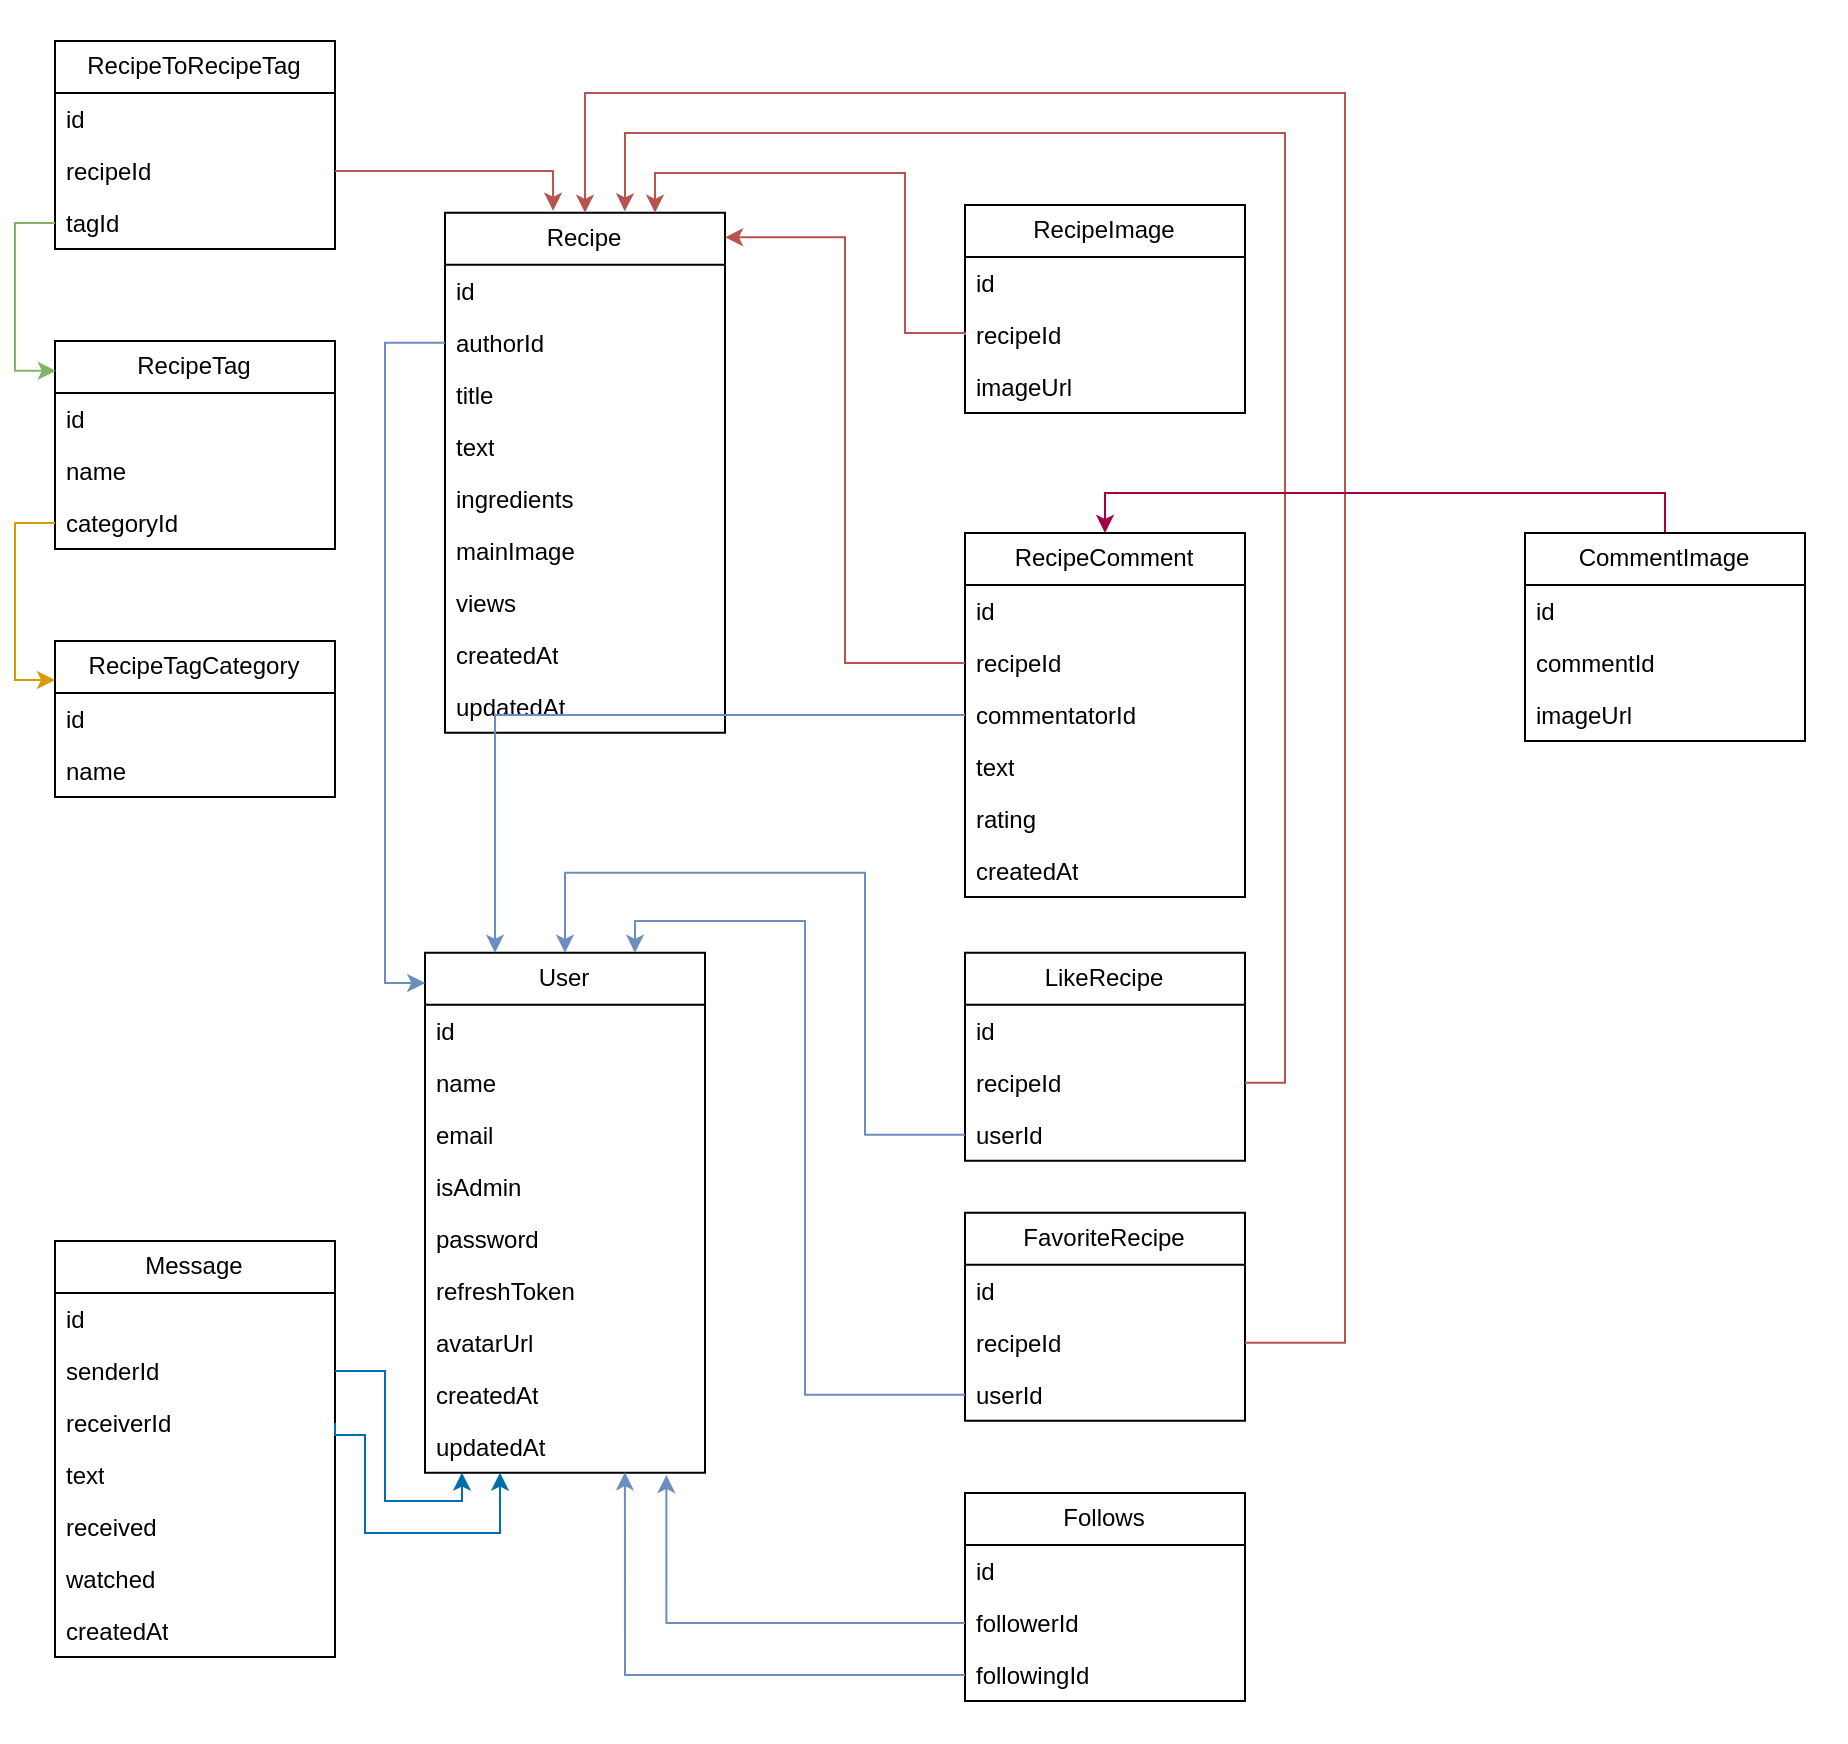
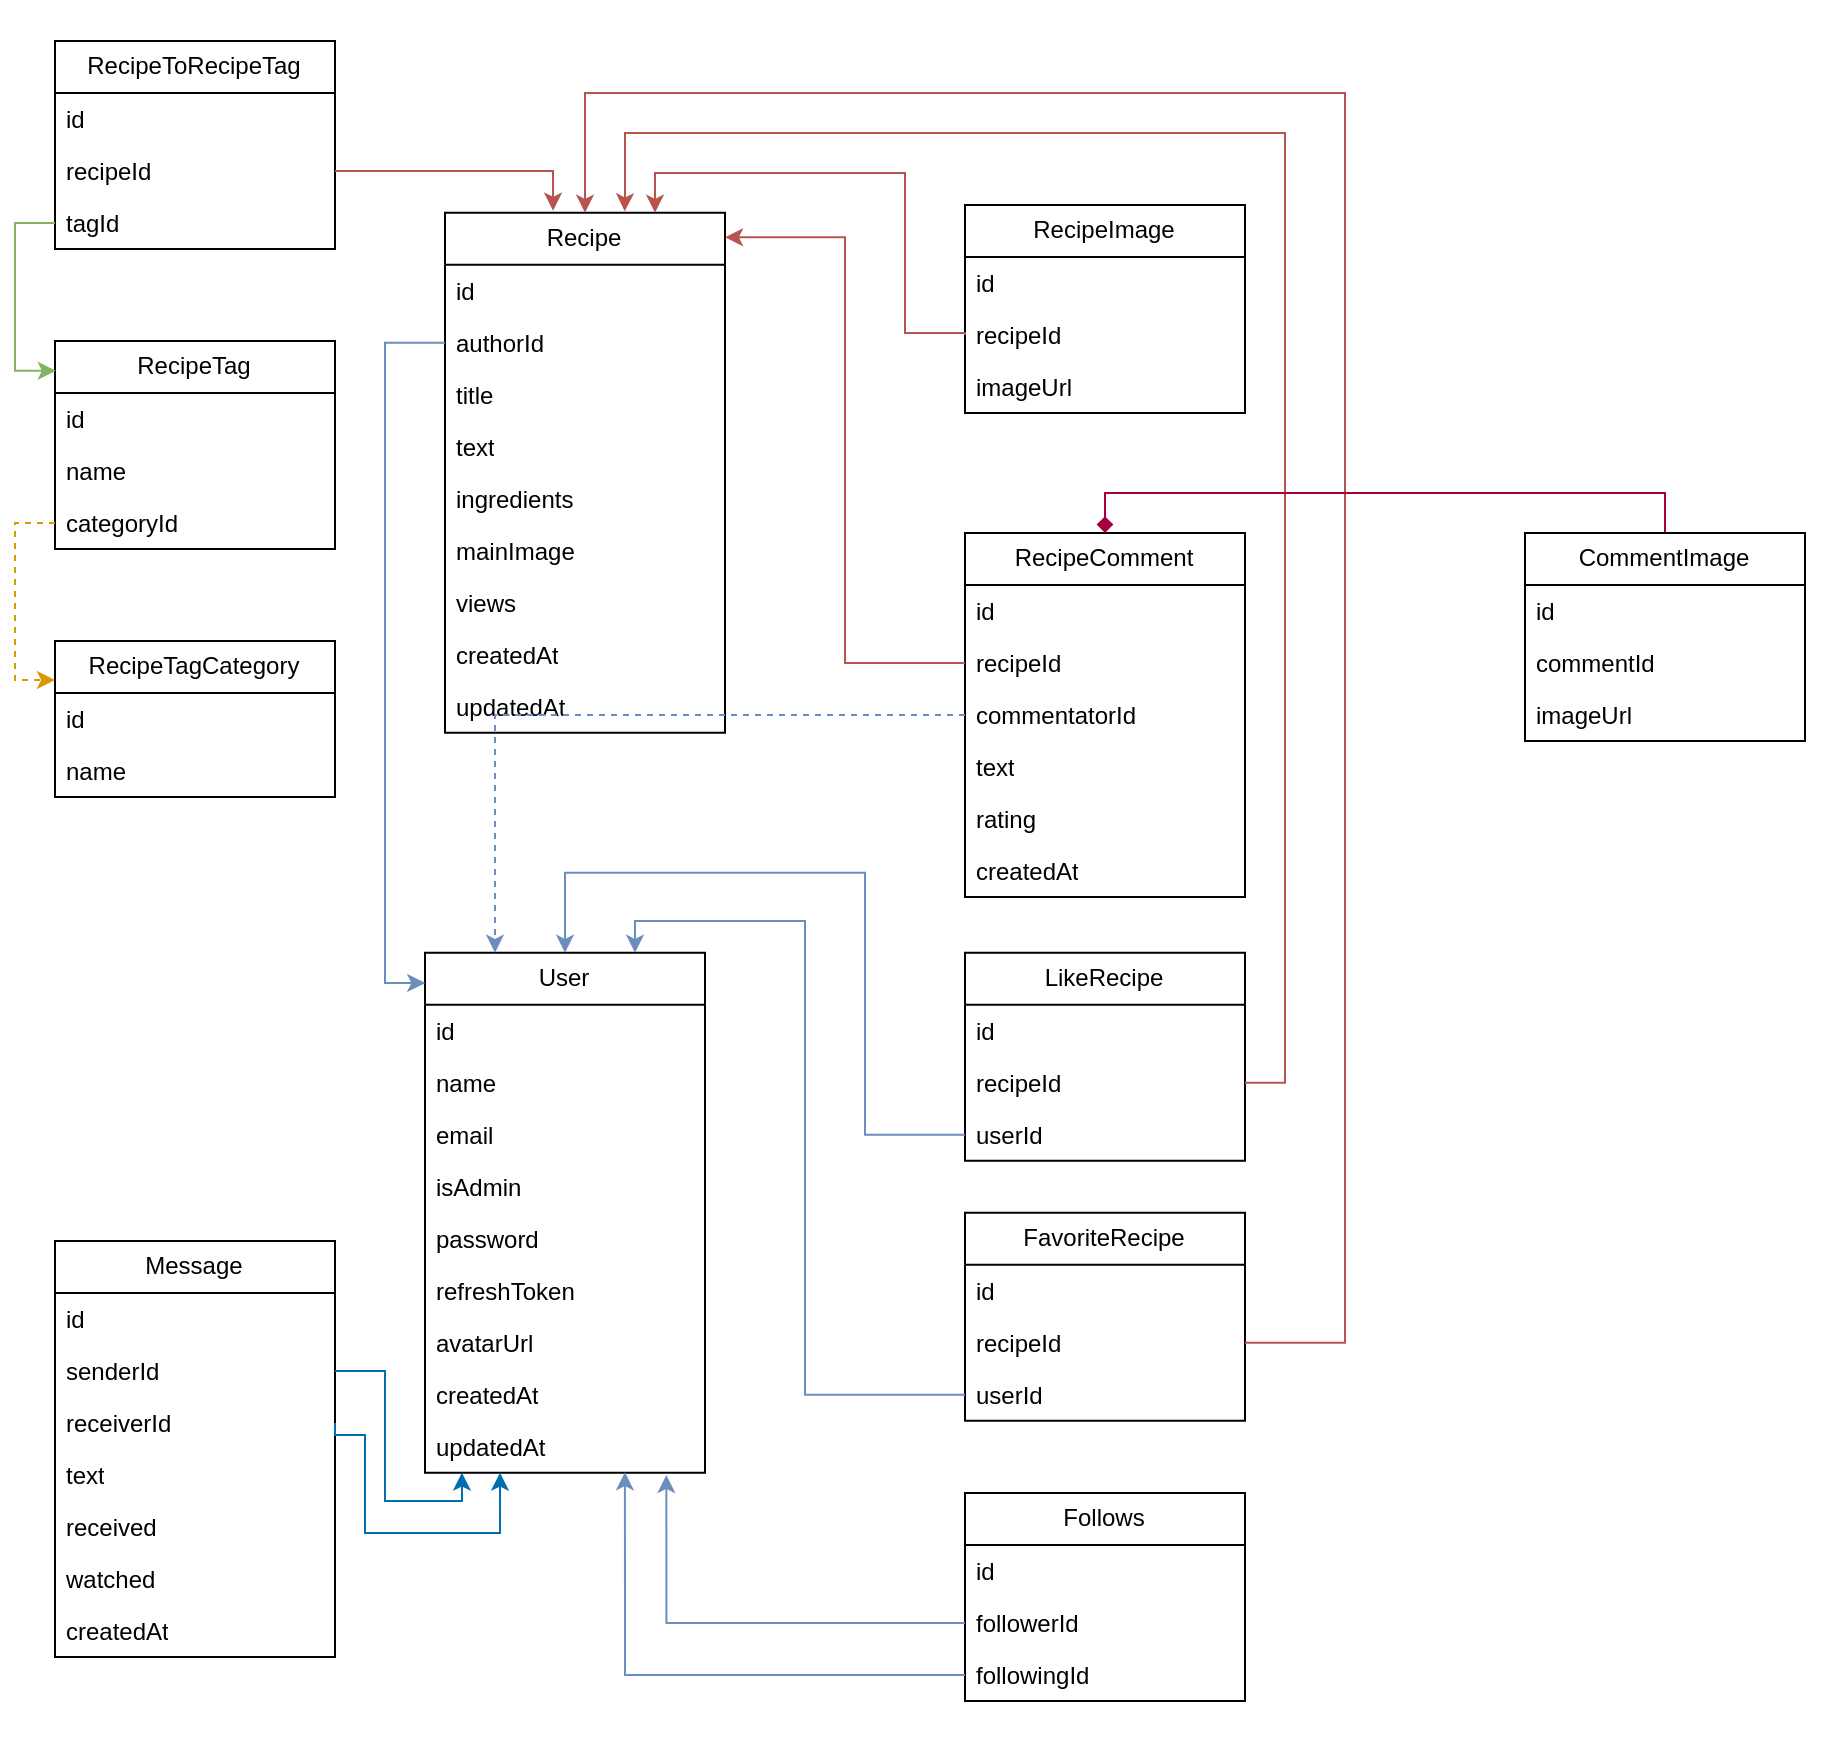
(1105, 518) -> (1105, 517)
(15, 597) -> (15, 597)
(615, 715) -> (615, 715)
